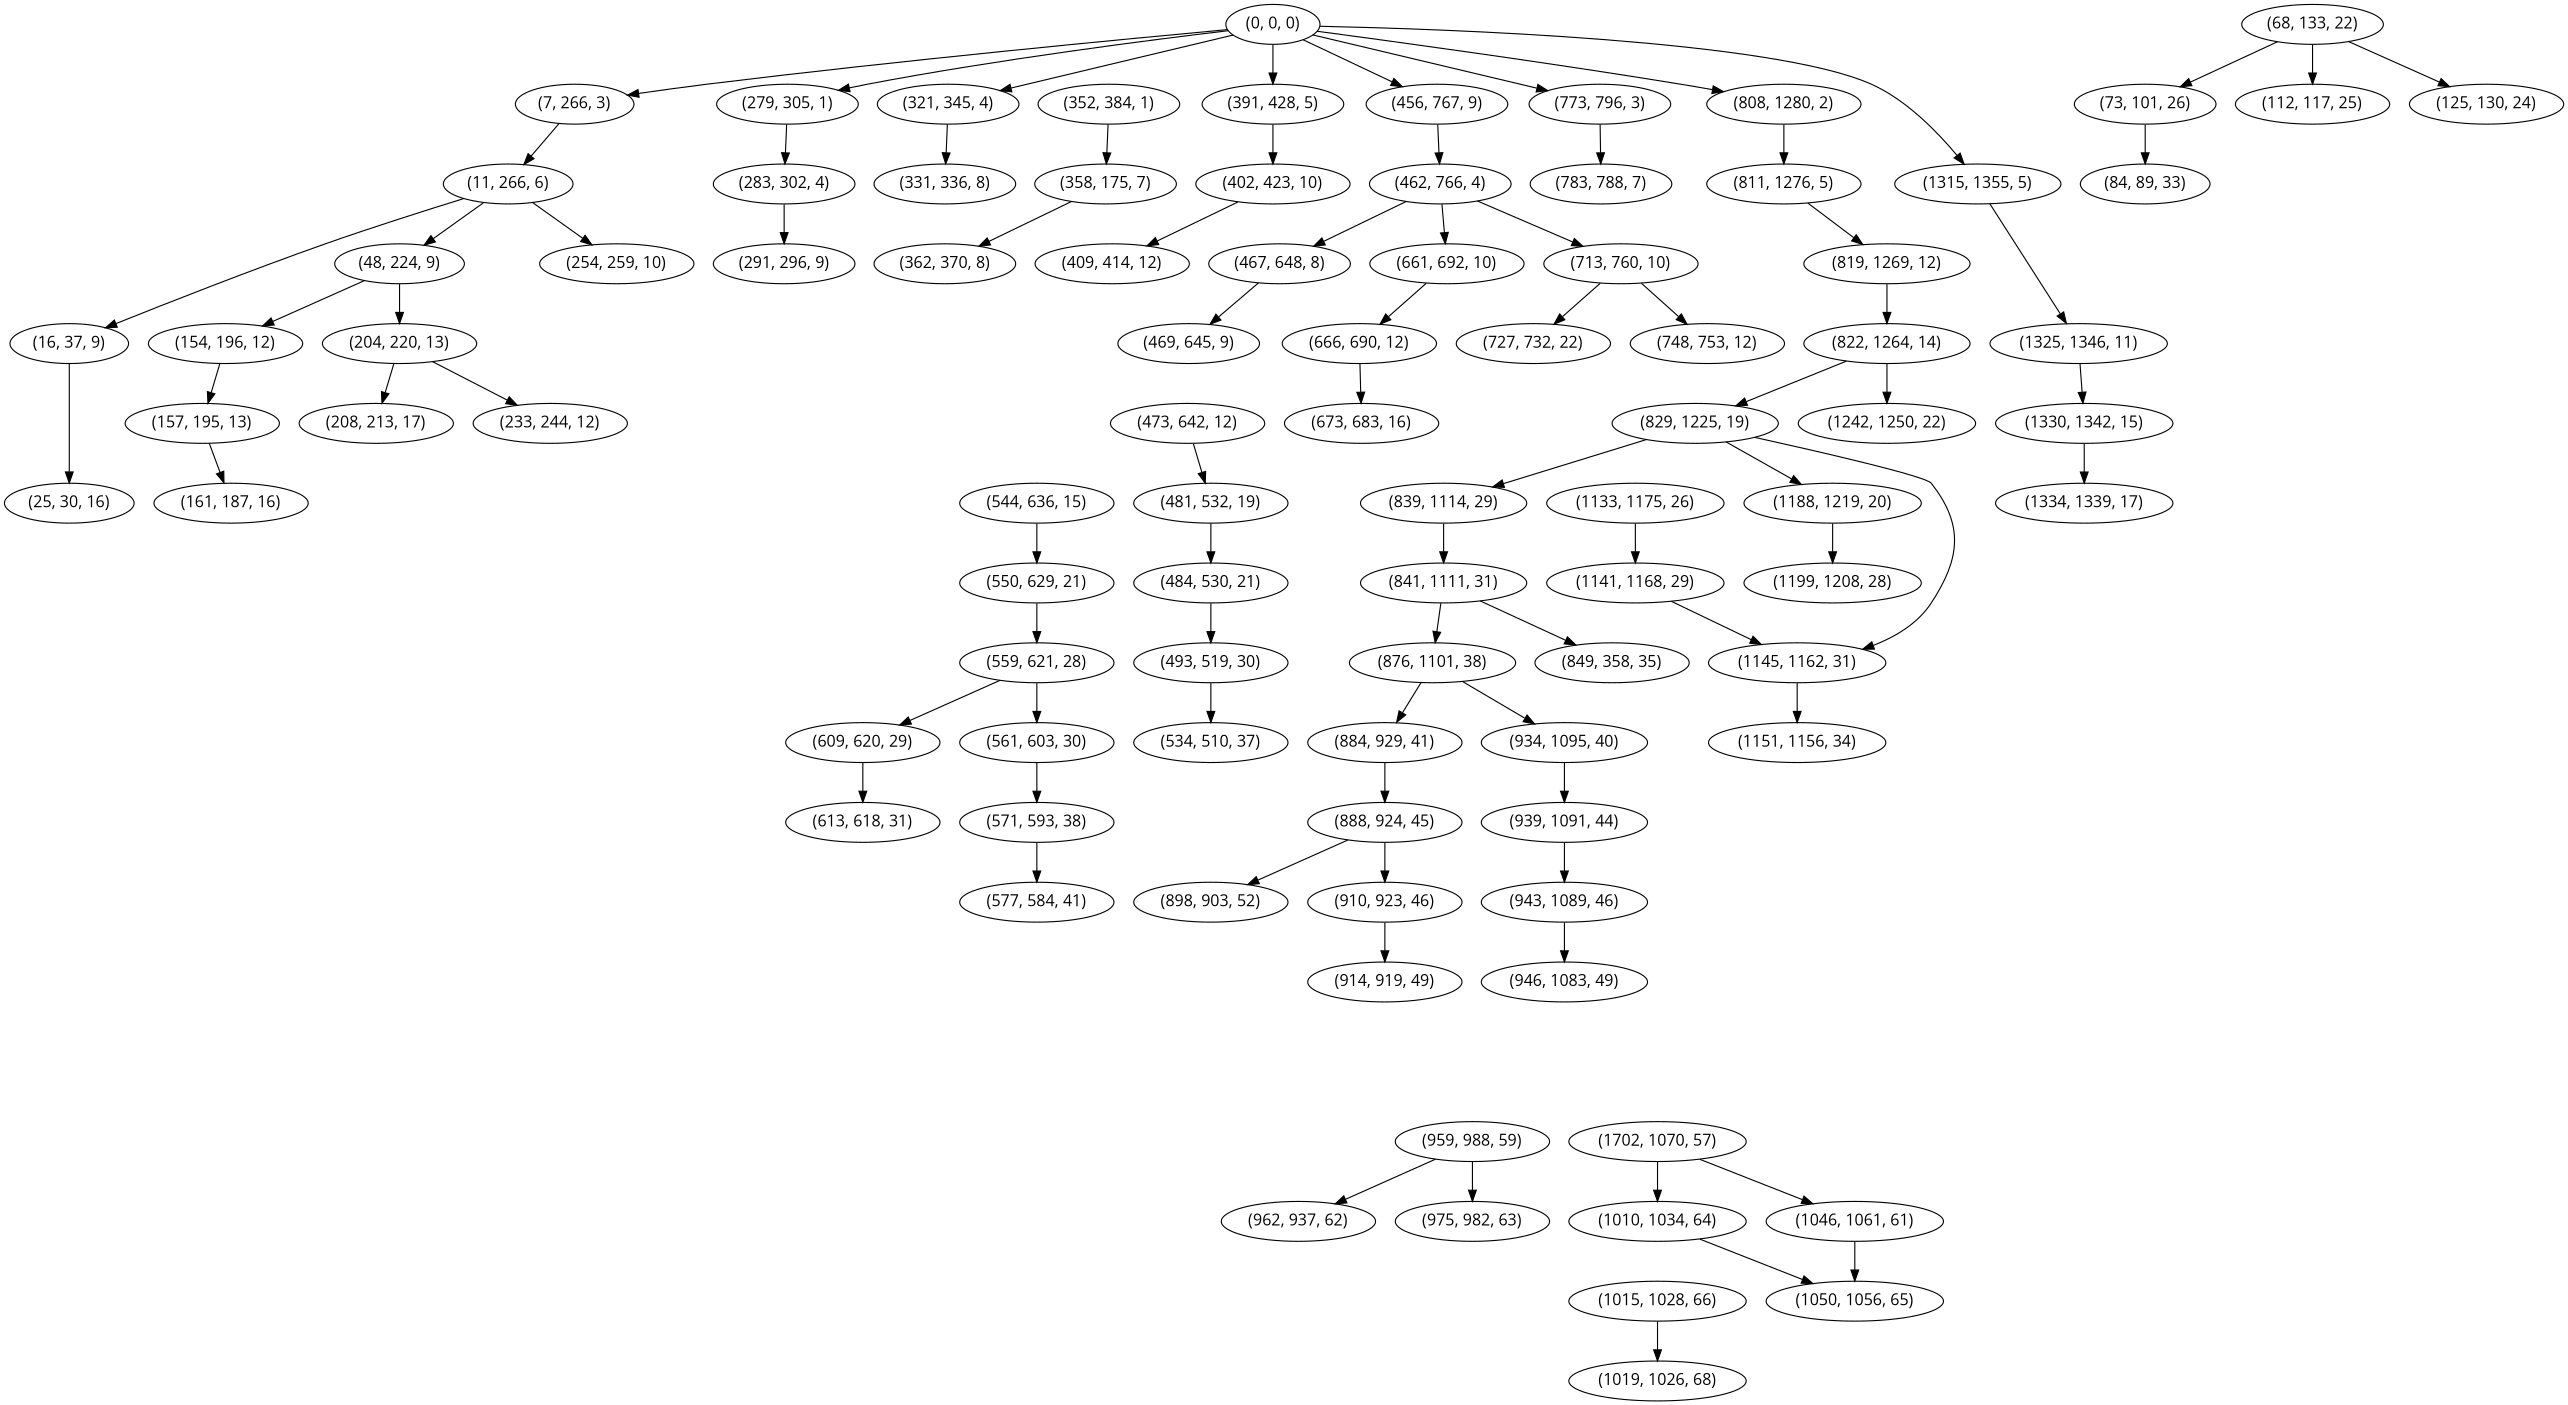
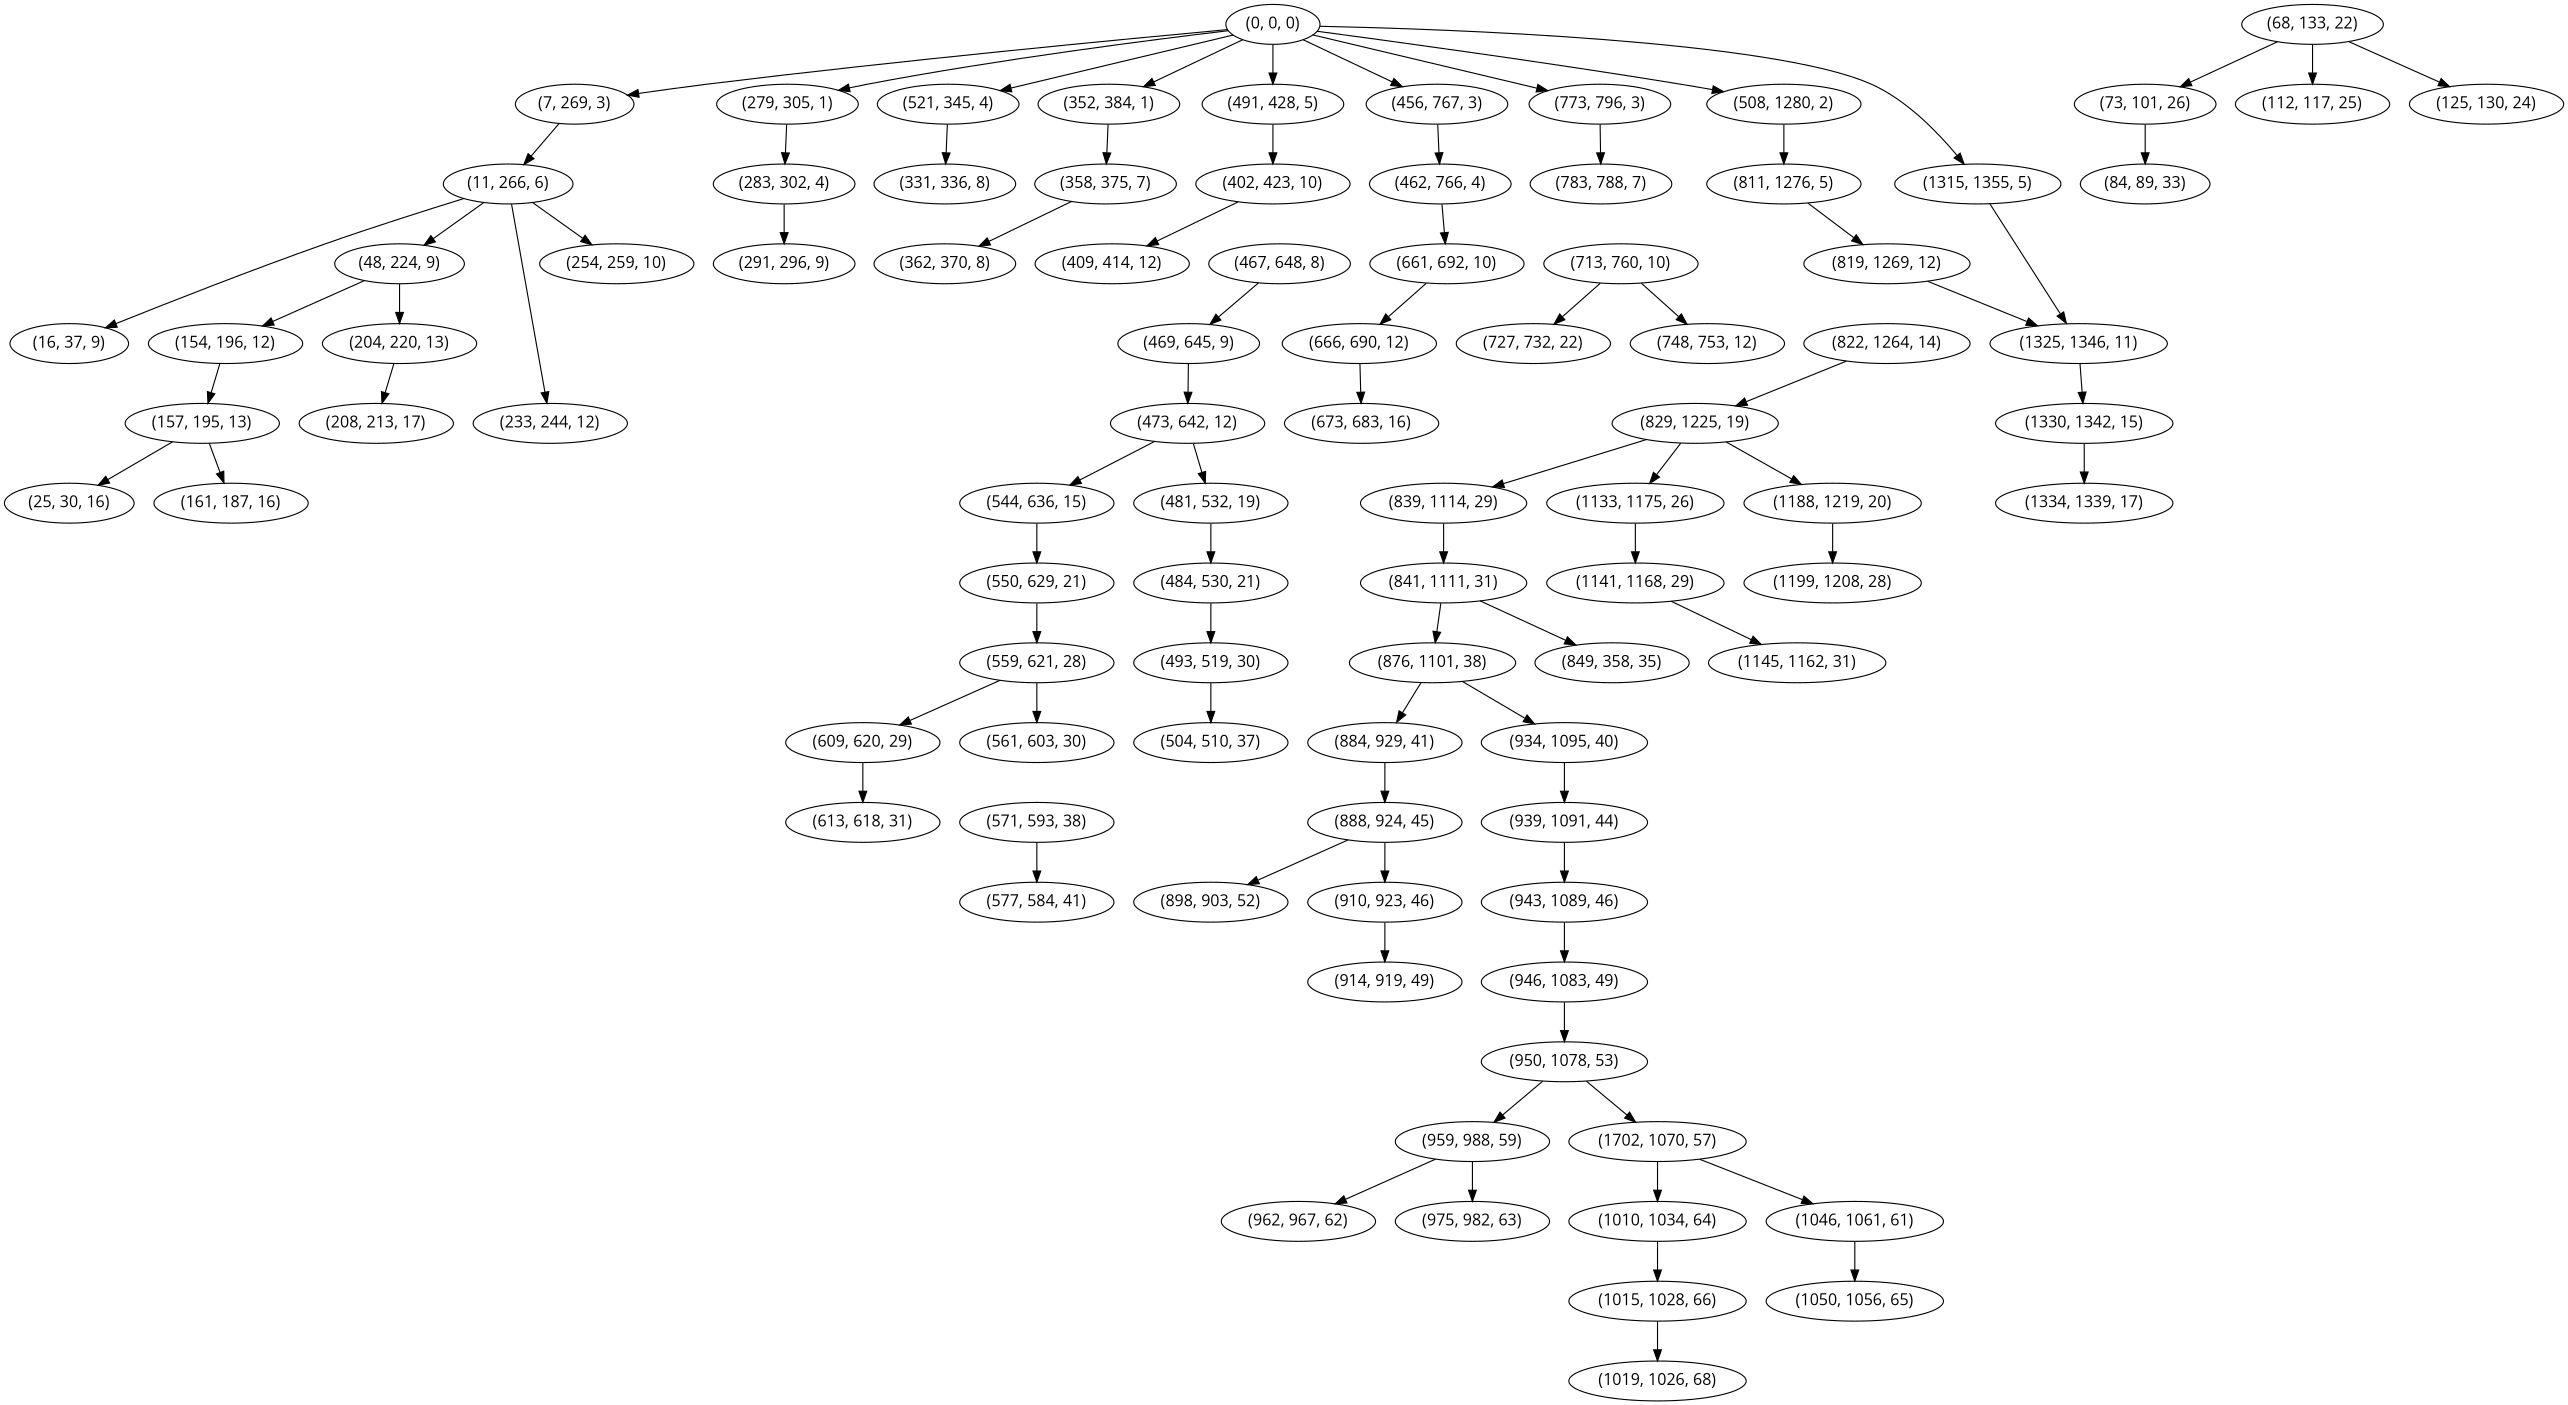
none -> (1198, 61)
(575, 104) -> (575, 104)
(948, 104) -> (948, 104)
(1273, 104) -> (1273, 104)
(1437, 104) -> (1437, 104)
(1784, 104) -> (1784, 104)
(1106, 184) -> (1106, 184)
(1365, 221) -> none
(1525, 221) -> none
(1887, 298) -> (1977, 301)
none -> (1188, 378)
(470, 381) -> (528, 298)
(69, 418) -> (140, 461)
(1887, 423) -> none
none -> (1117, 461)
(1937, 492) -> (1669, 459)
(1211, 743) -> (1211, 743)
(1797, 743) -> none
(1037, 777) -> none
none -> (1564, 1062)
(1298, 1221) -> (1298, 1221)
(1751, 1259) -> (1658, 1256)
